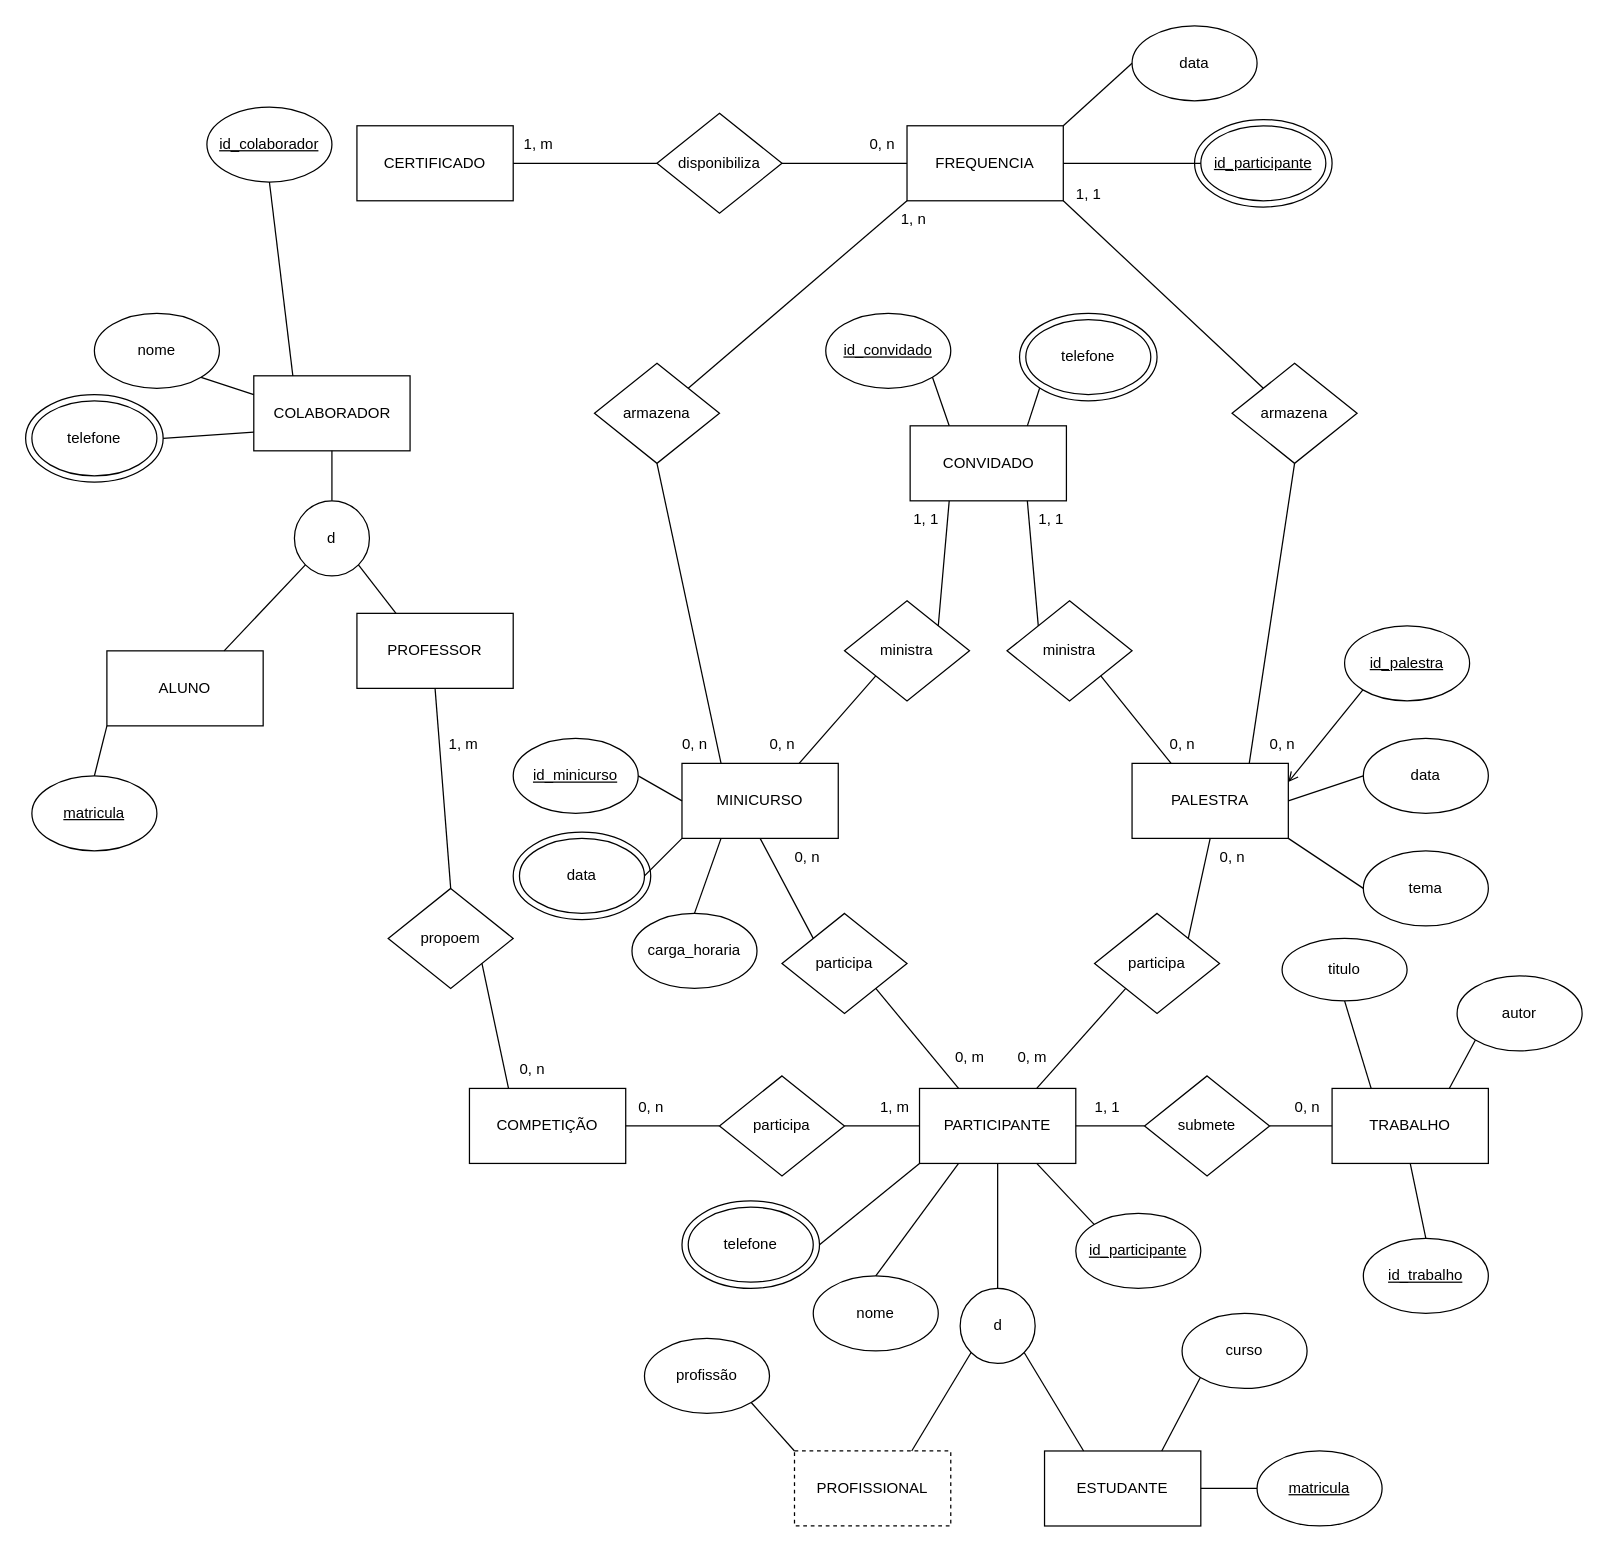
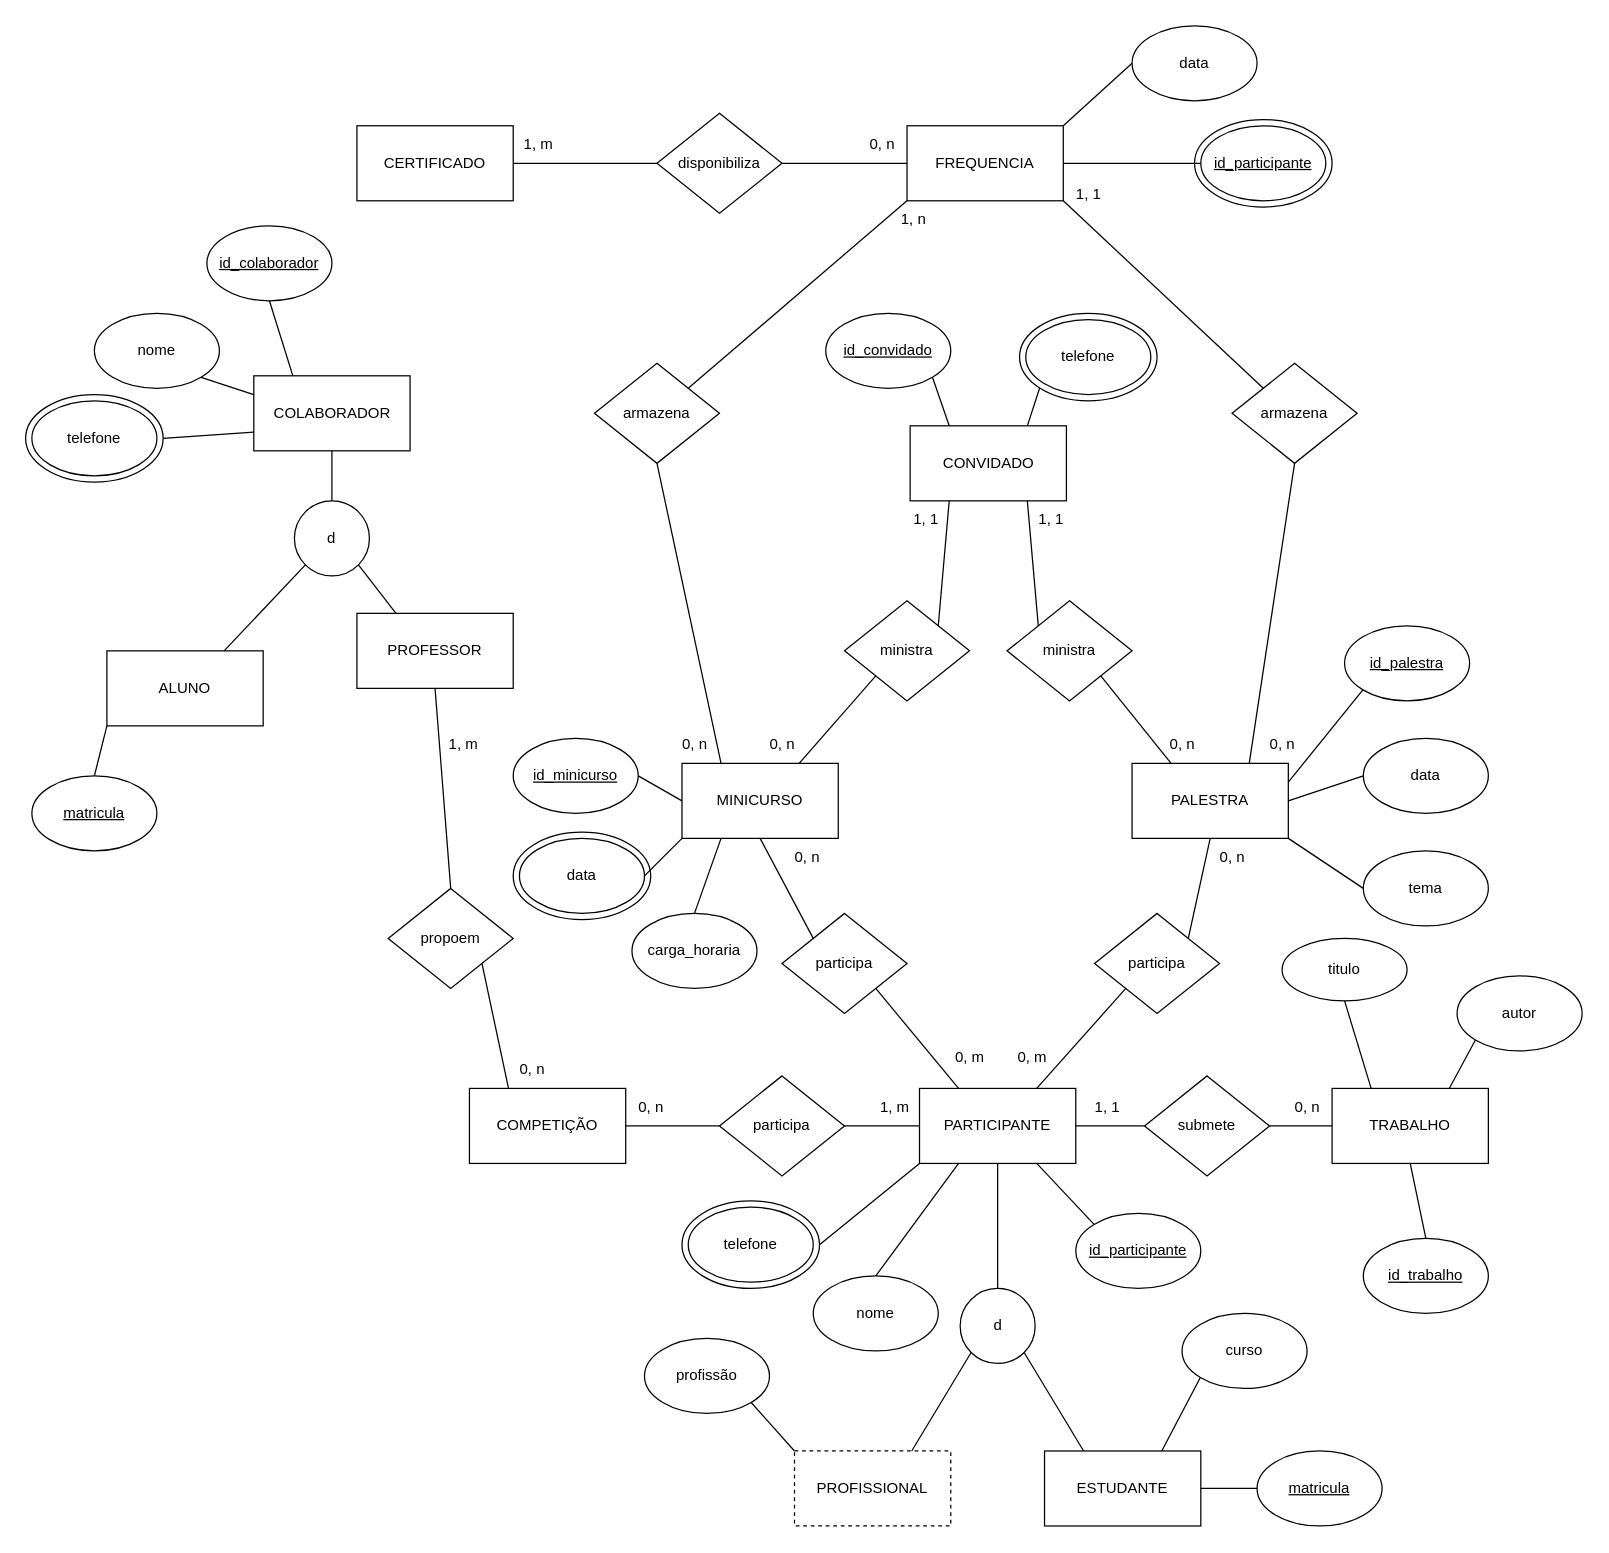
(269, 144) -> (269, 263)
(1292, 777) -> (1291, 778)
